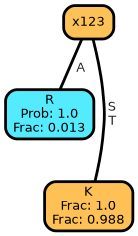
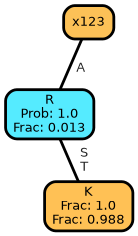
(104, 110) -> (69, 160)
